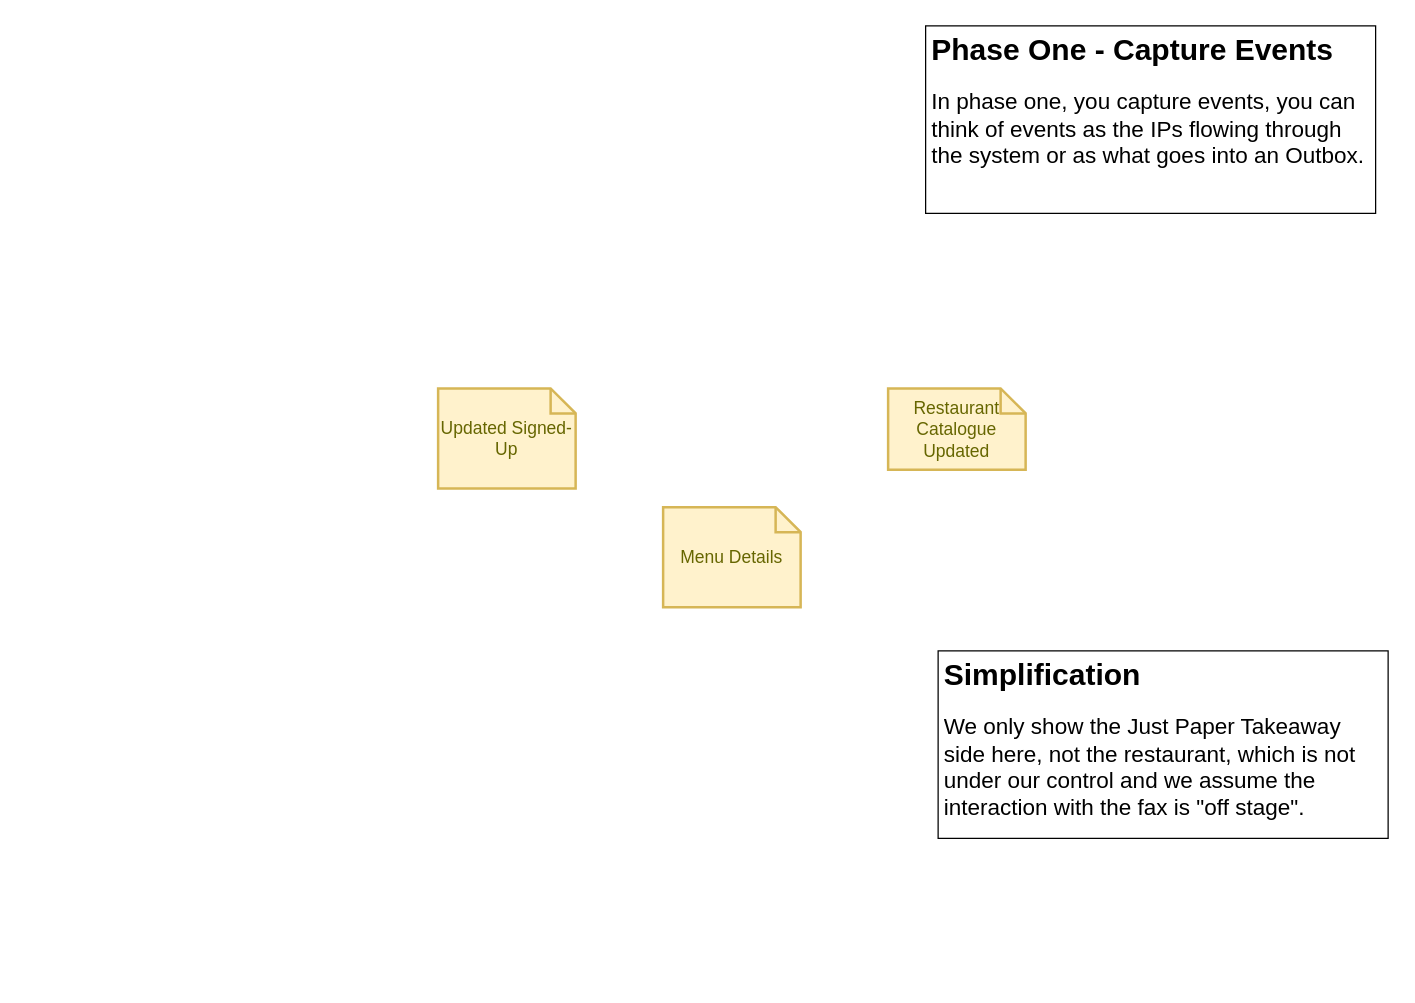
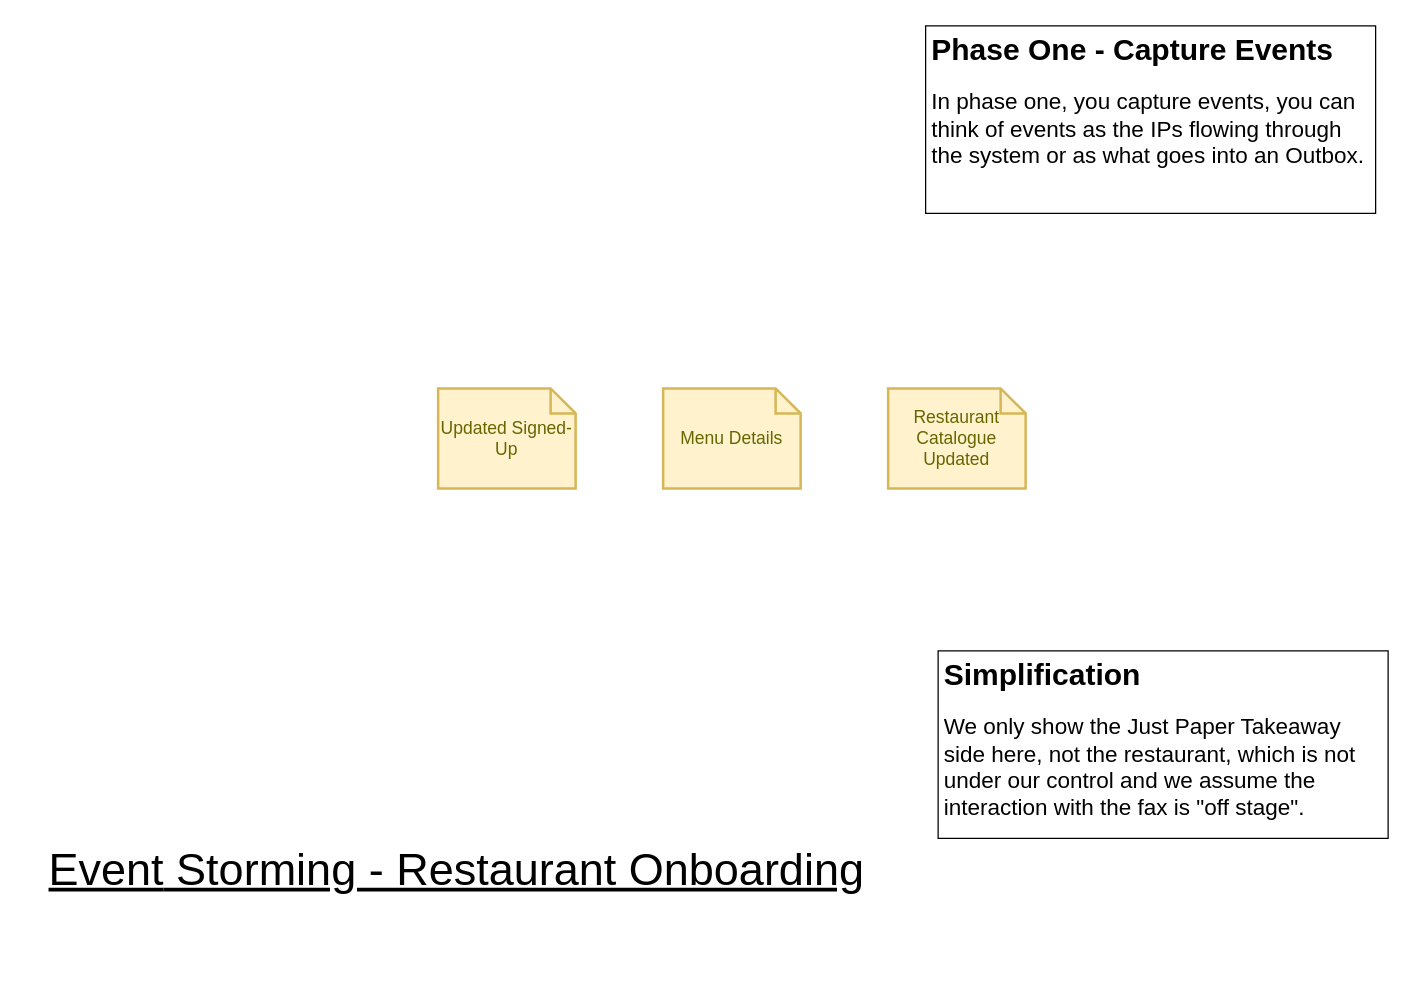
(957, 429) -> (957, 438)
(732, 557) -> (732, 438)
none -> (457, 869)
